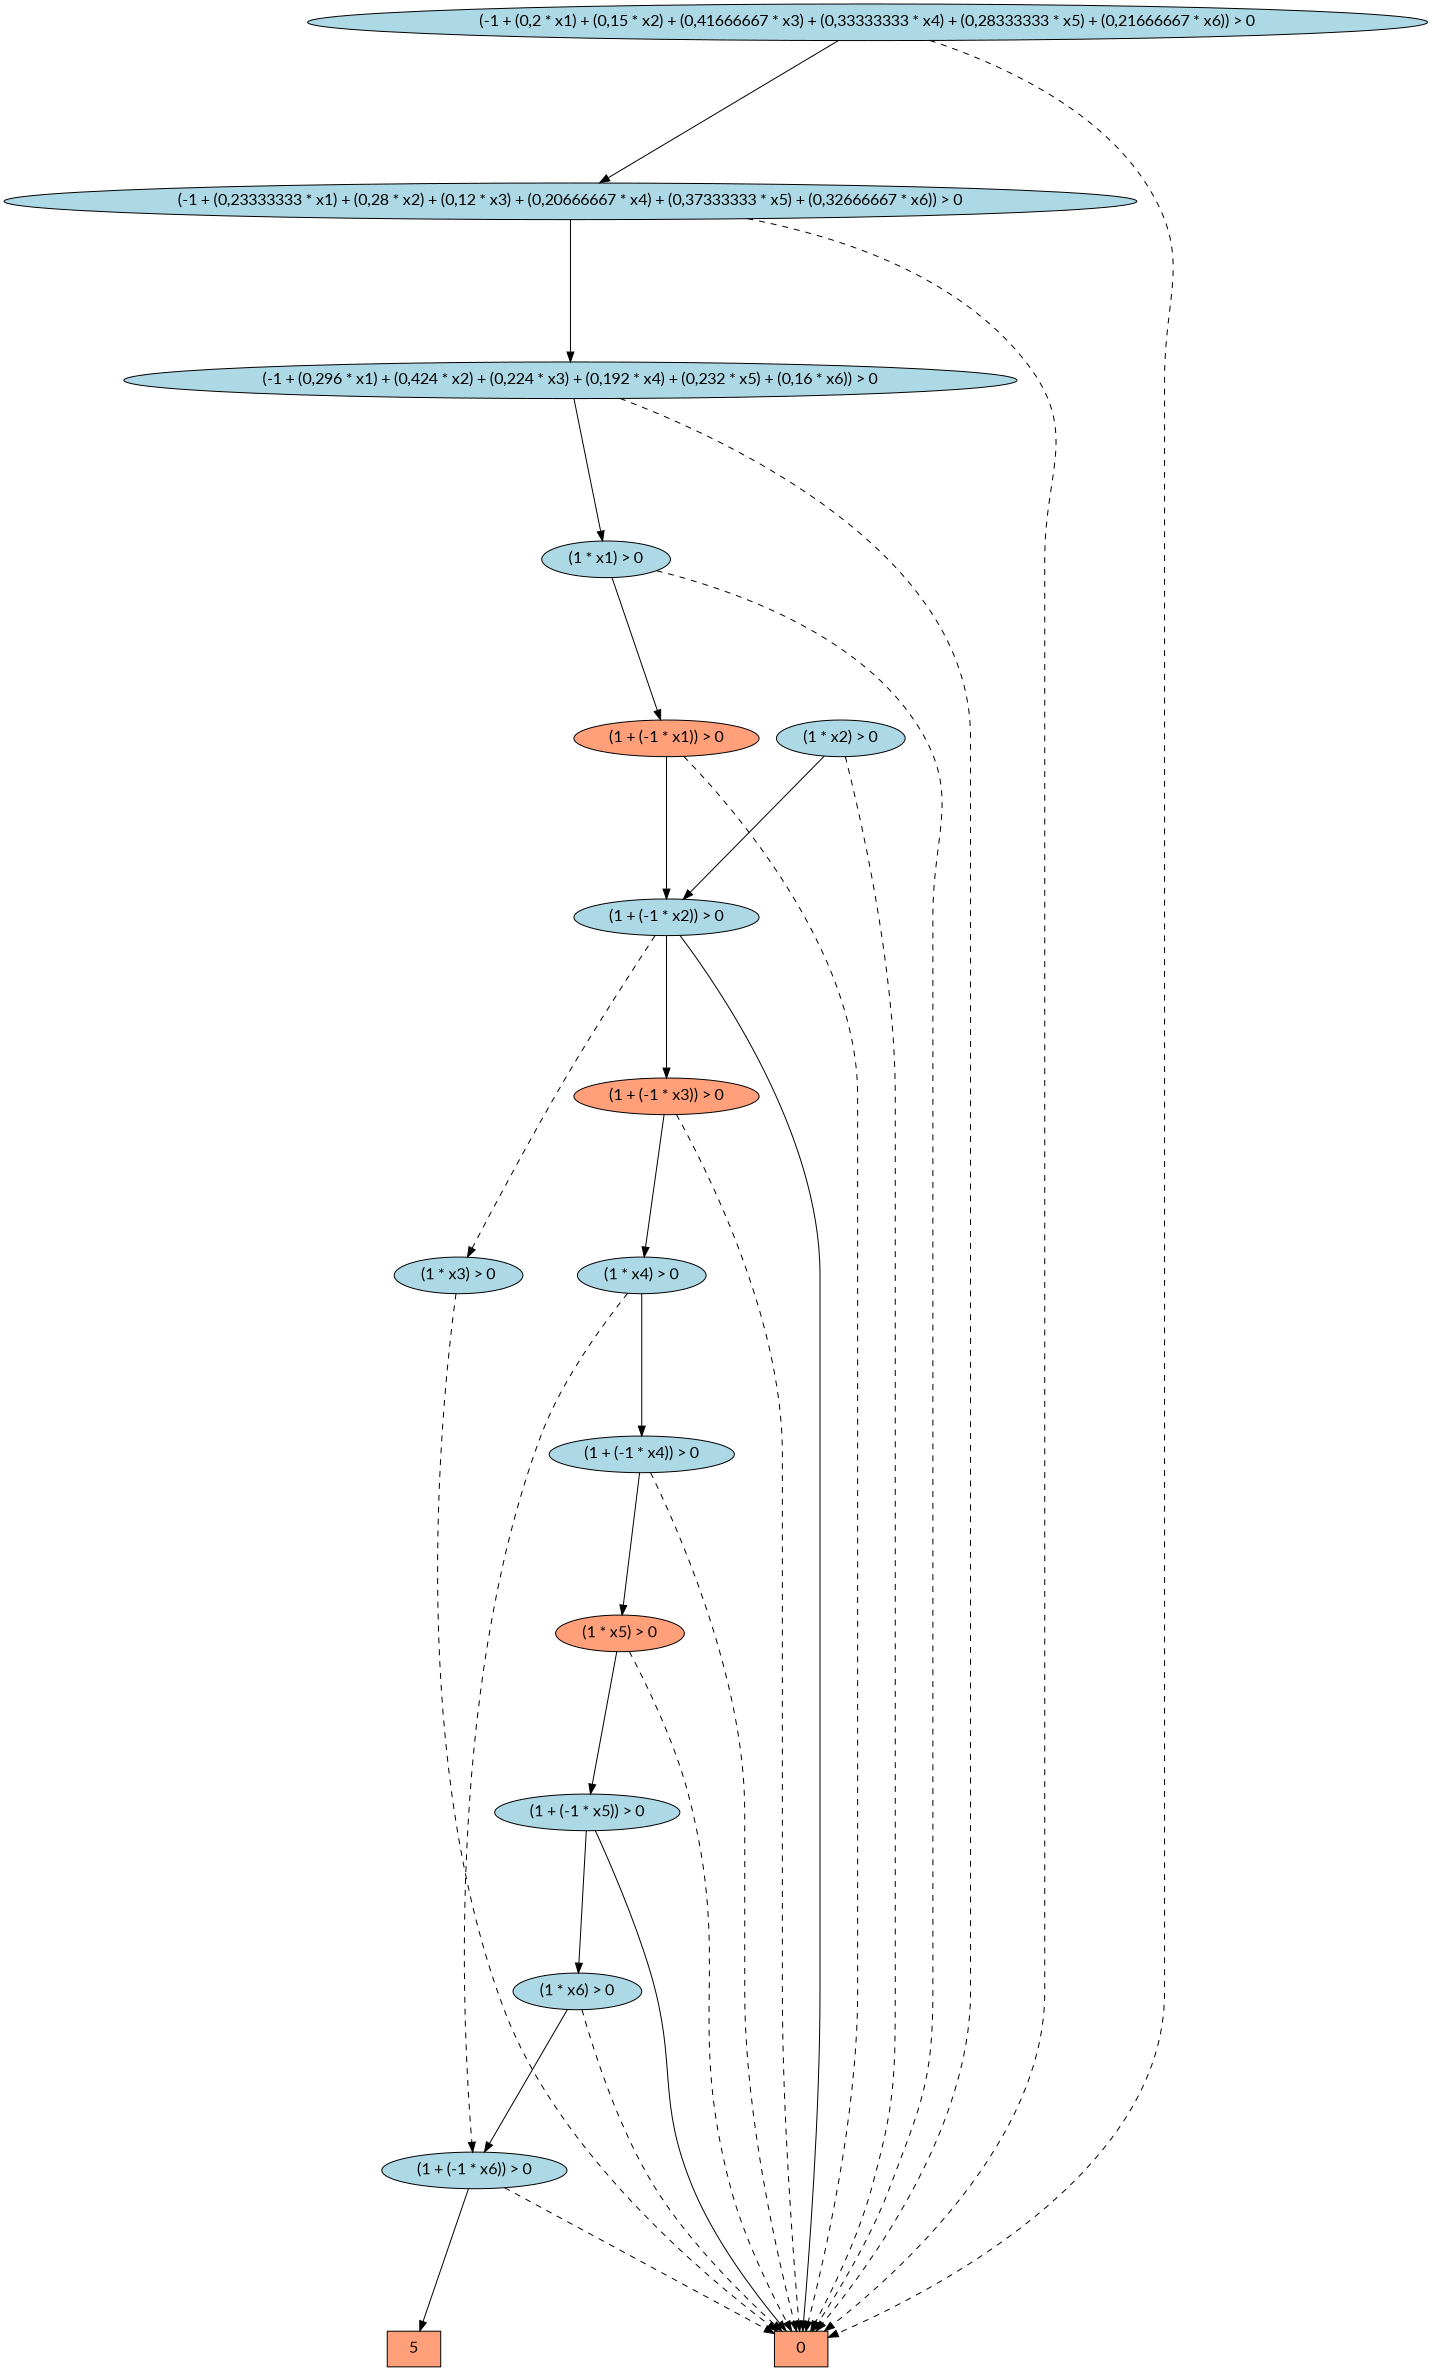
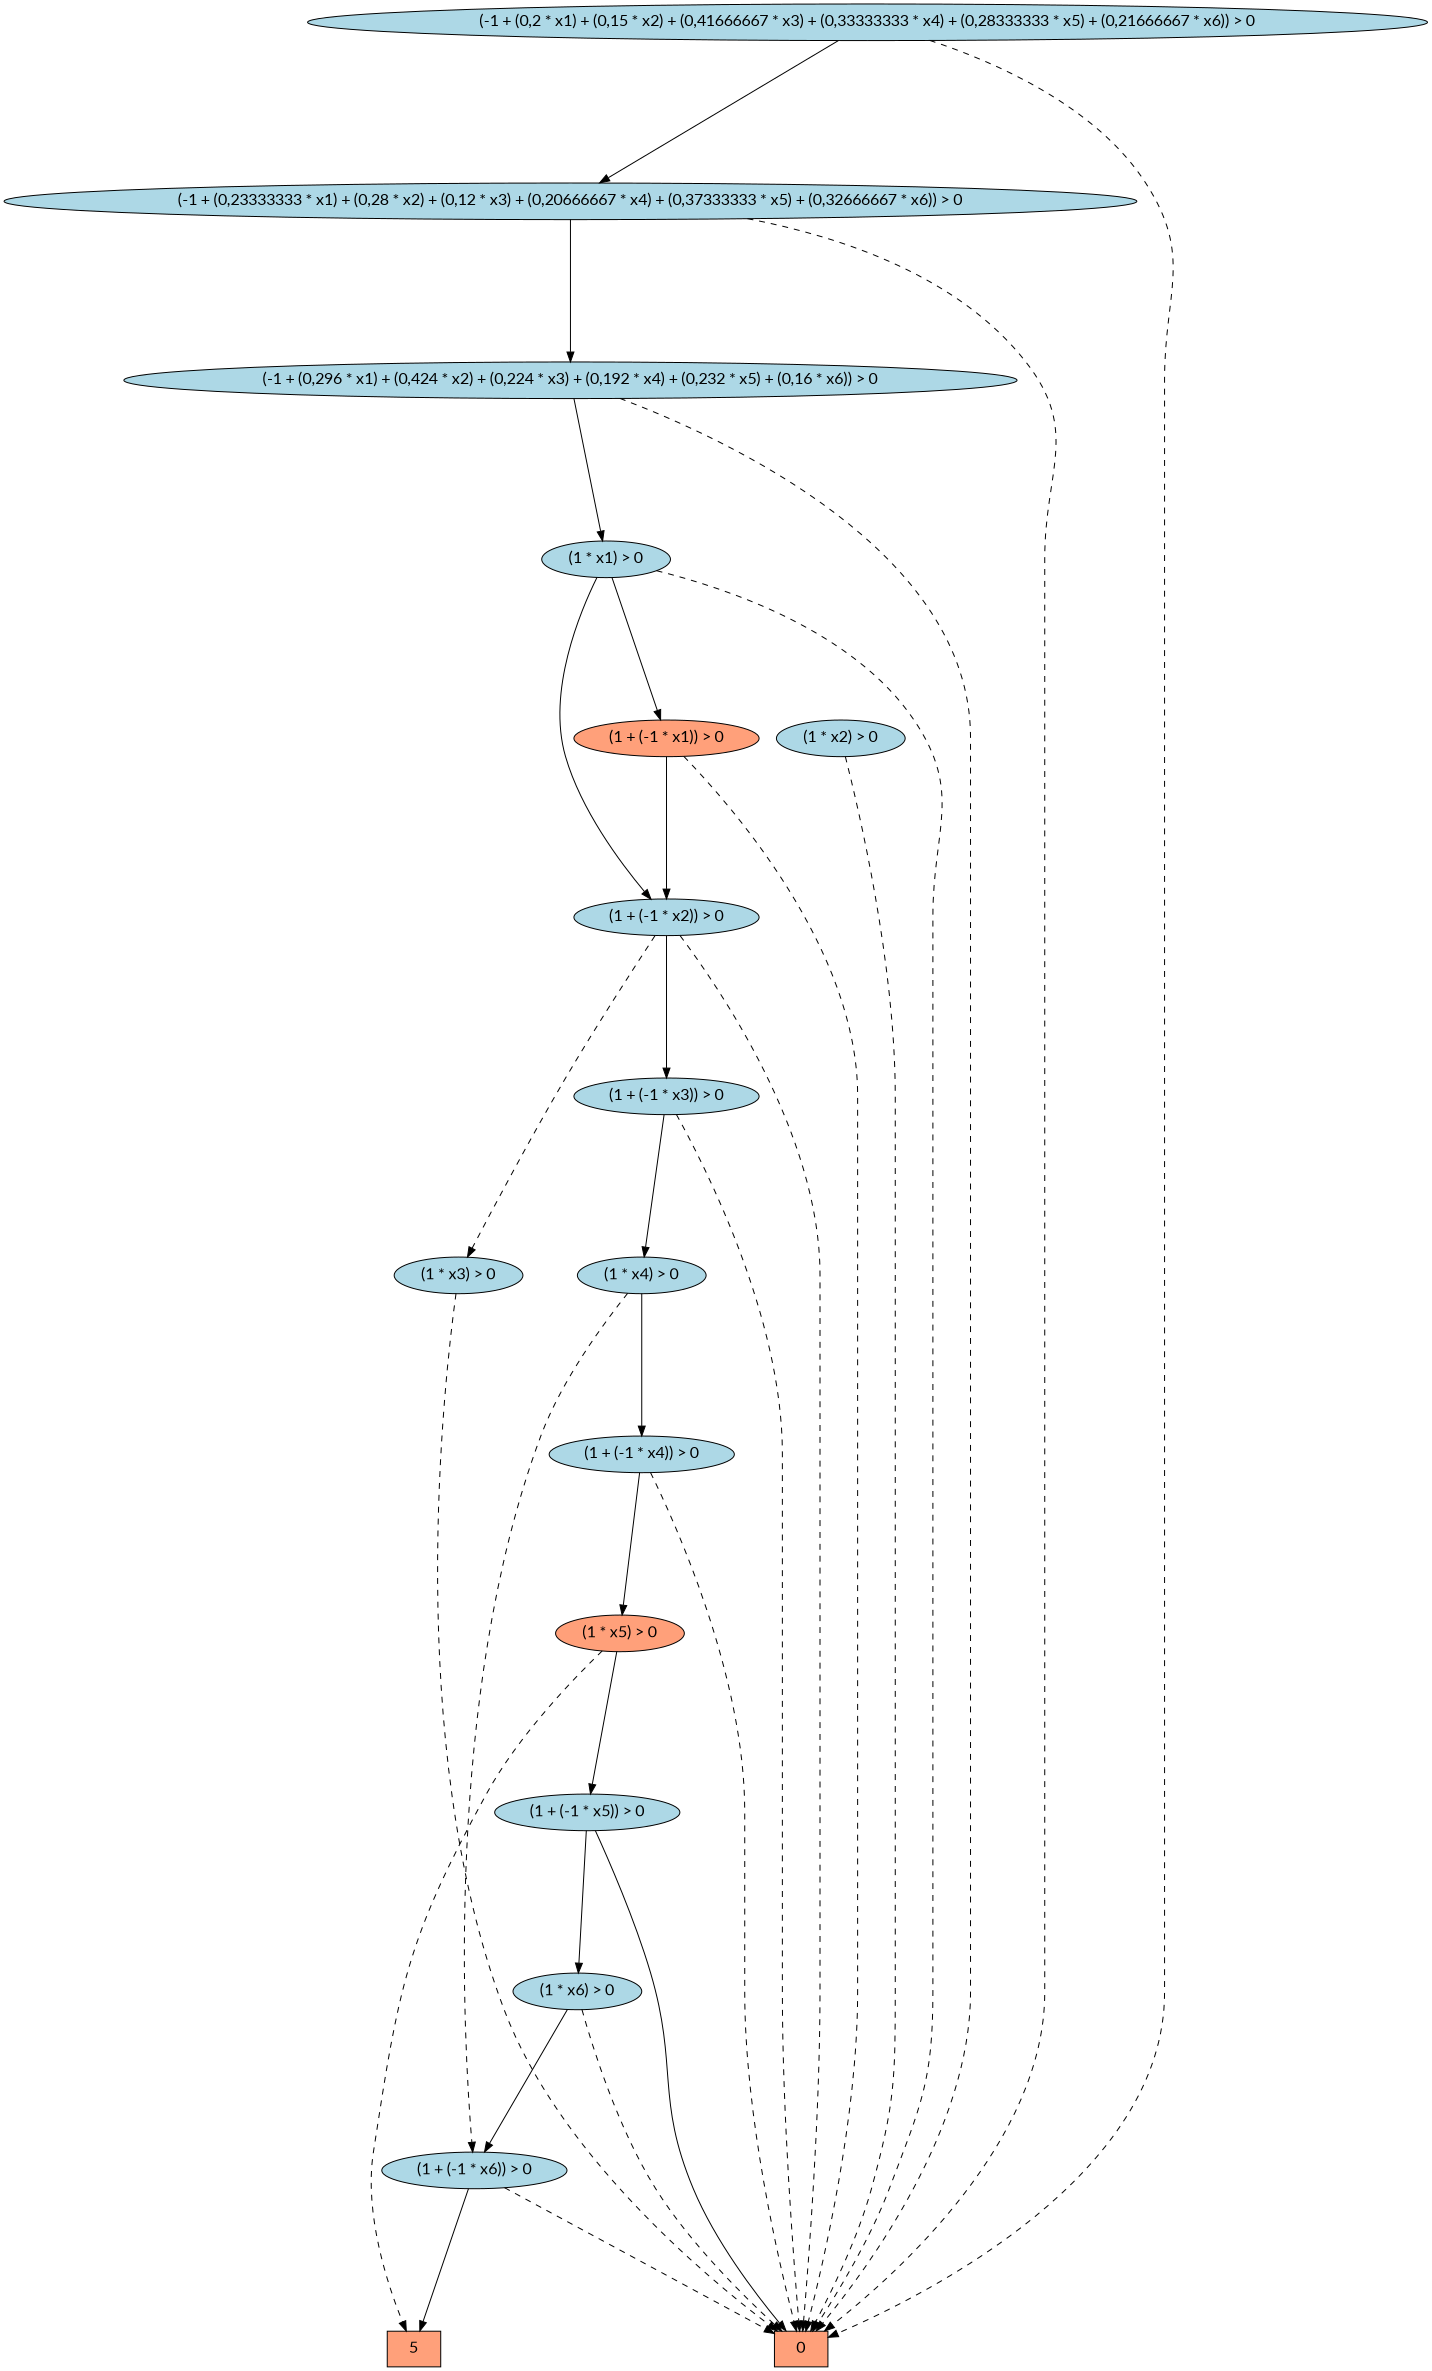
(757, 824) -> (563, 743)
(667, 1096) -> (667, 1096)
(820, 1612) -> (820, 1612)
(709, 1987) -> (411, 1961)
